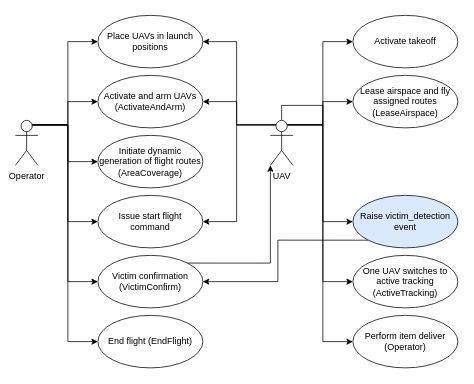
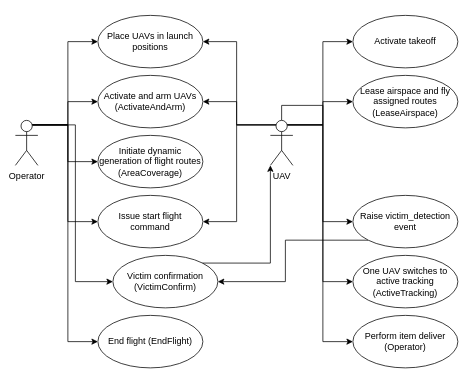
(405, 222) -> (405, 222)
(150, 282) -> (165, 282)
